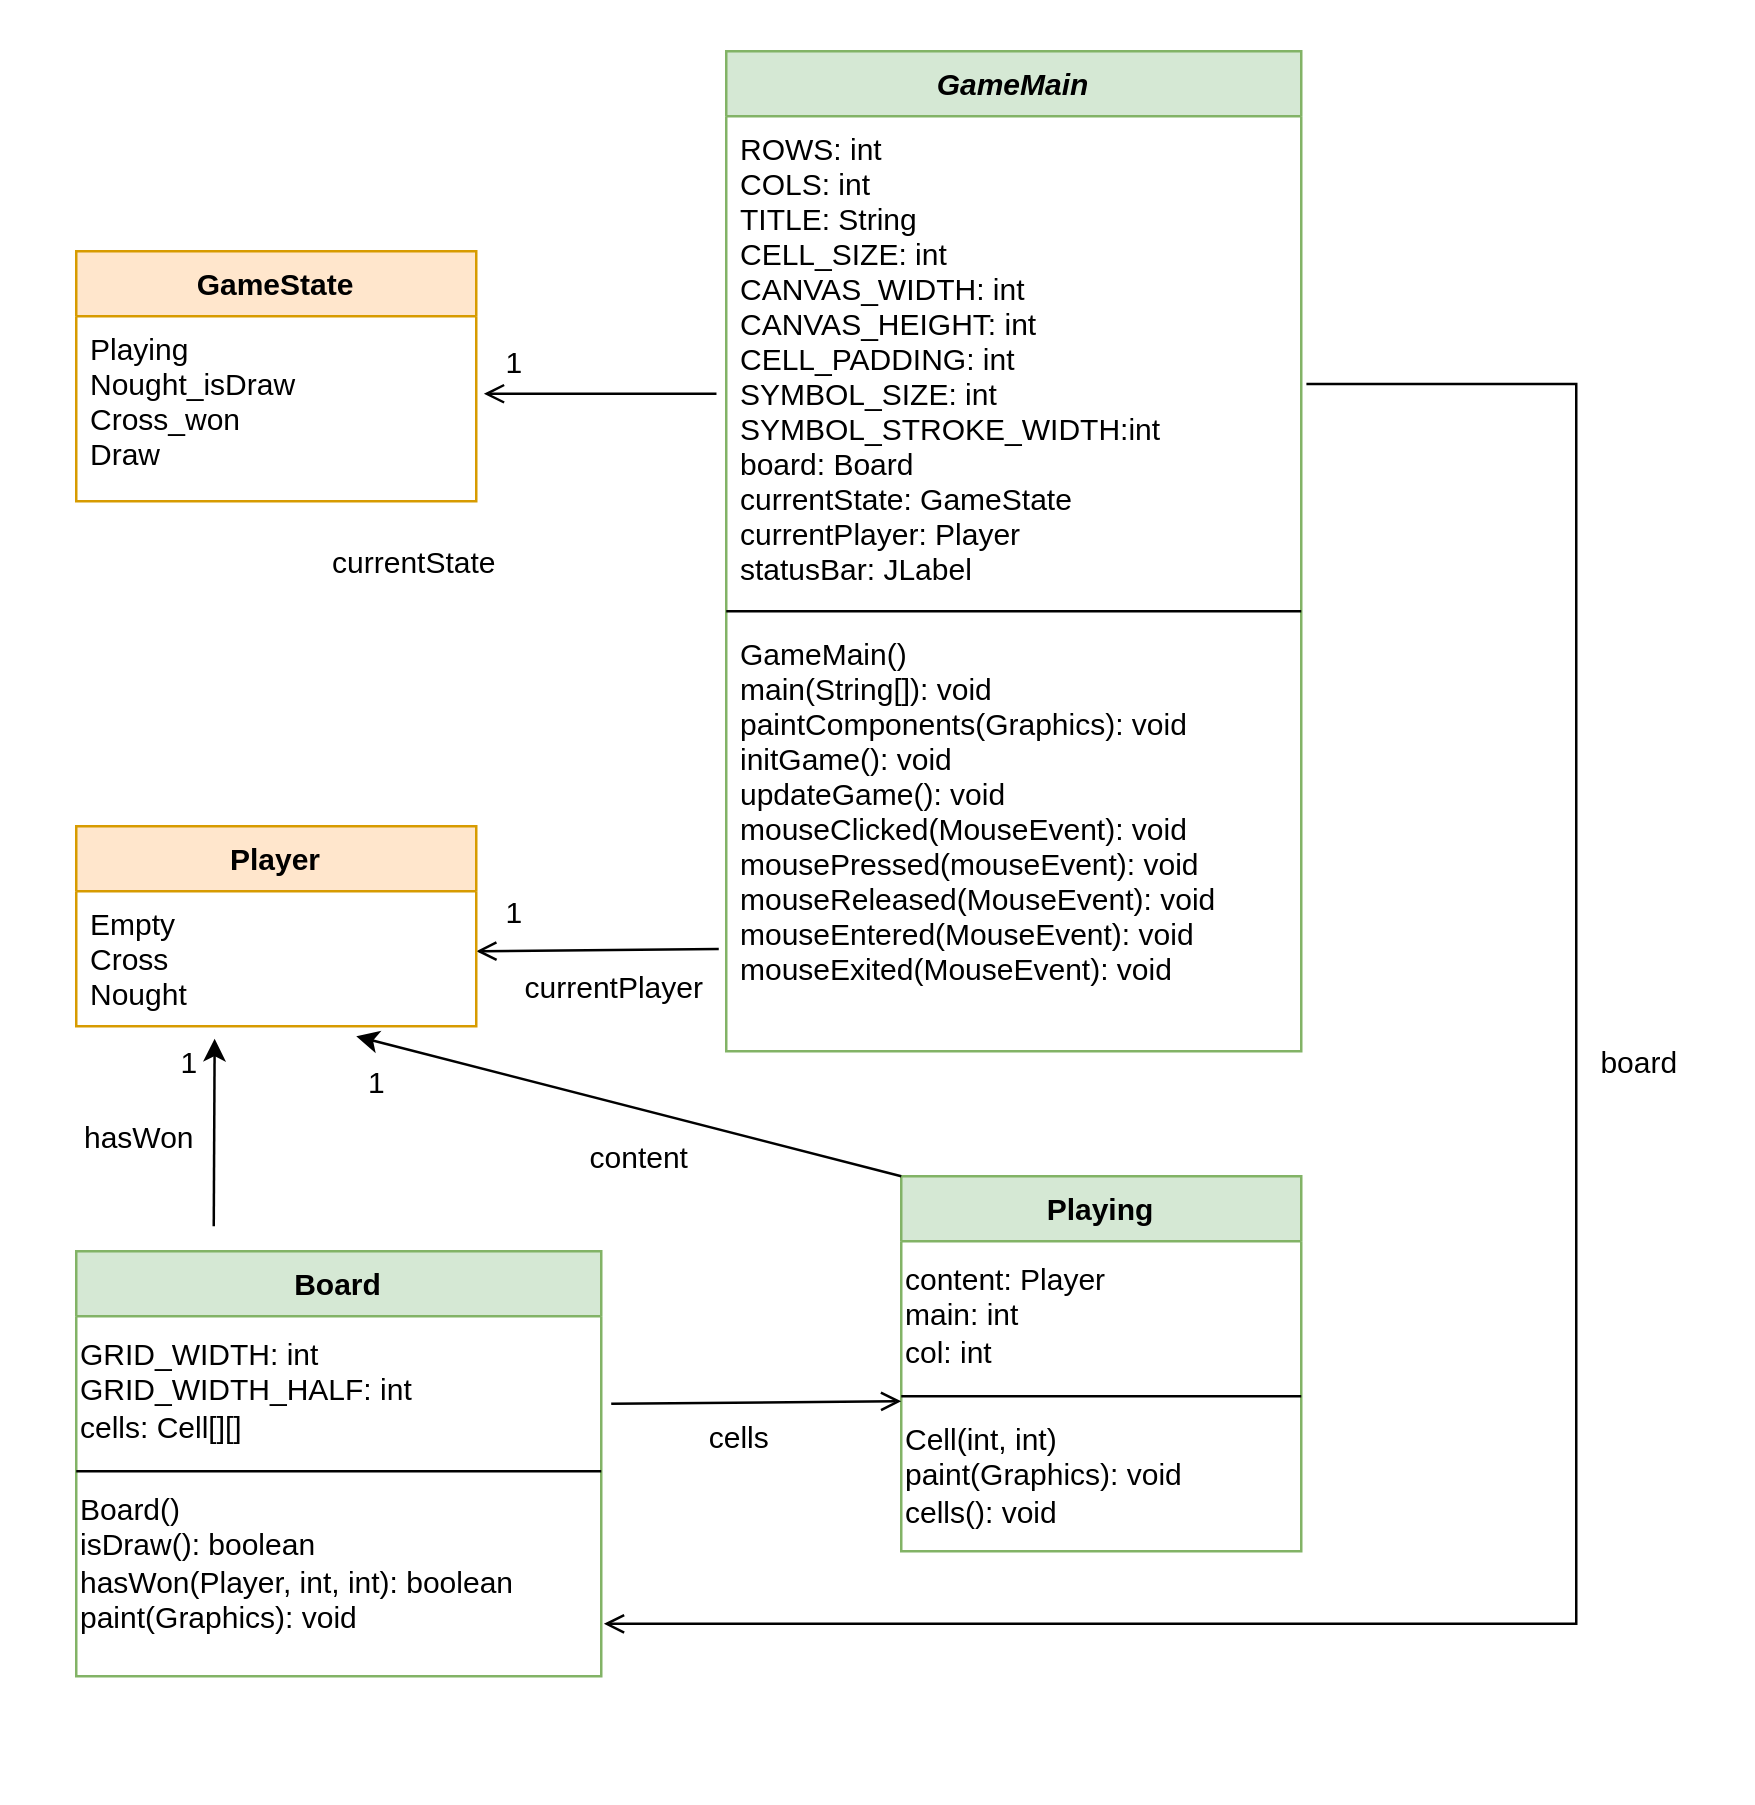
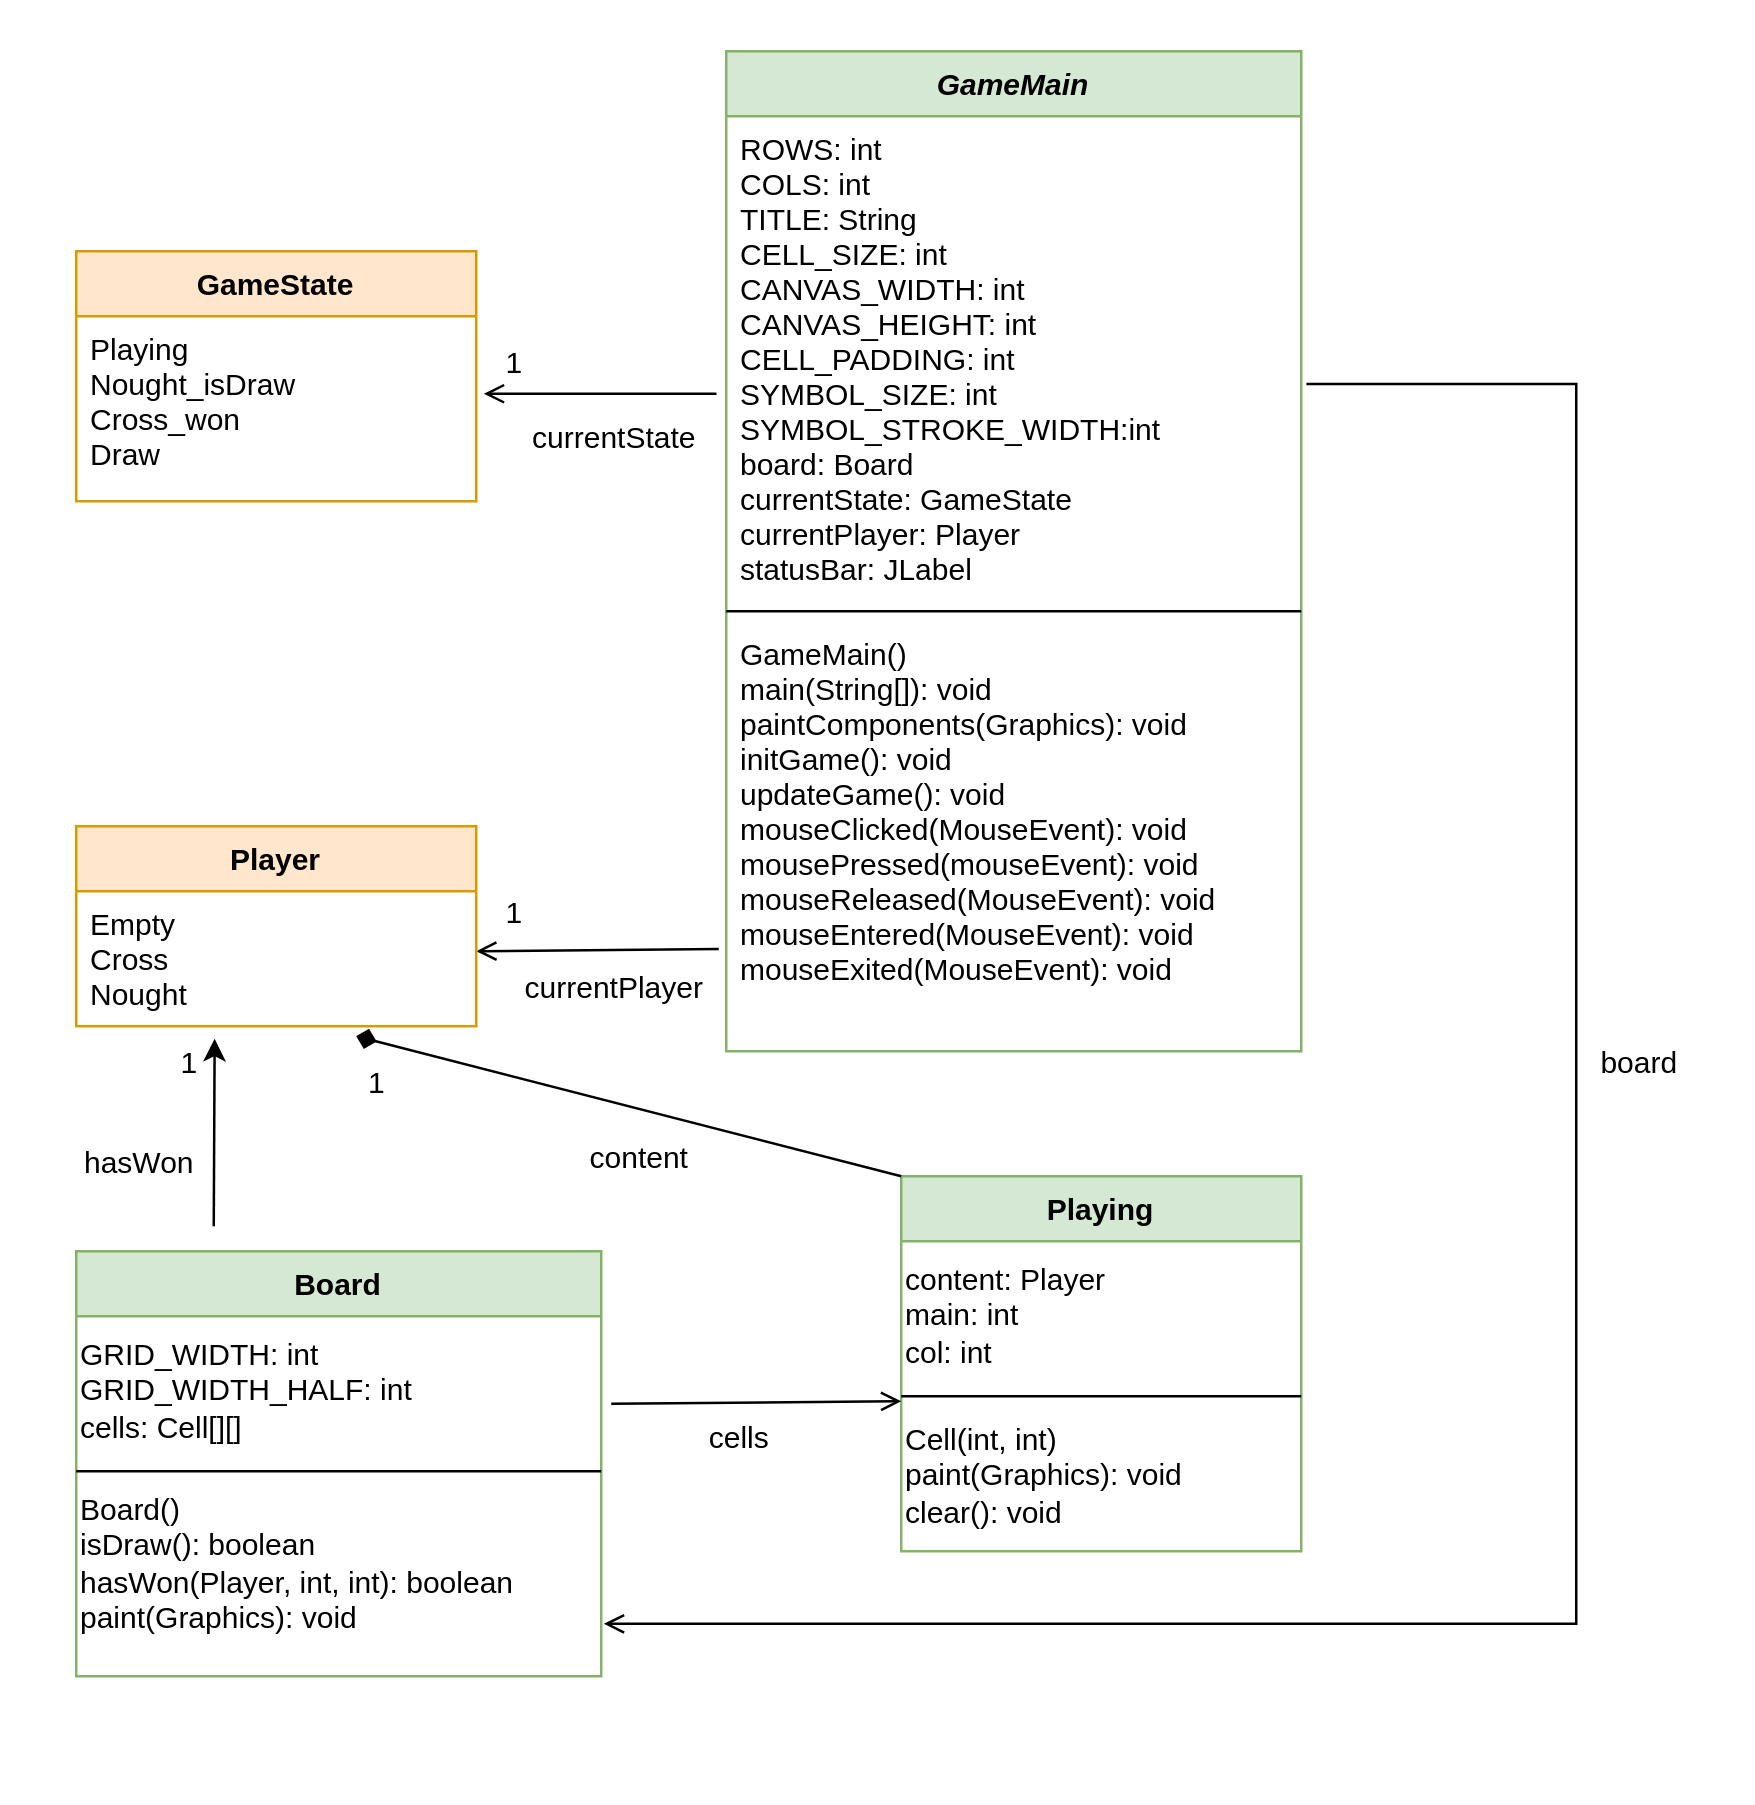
(414, 564) -> (614, 439)
(375, 1041) -> (376, 1041)
(139, 1139) -> (139, 1164)
(1063, 1476) -> (1063, 1476)
